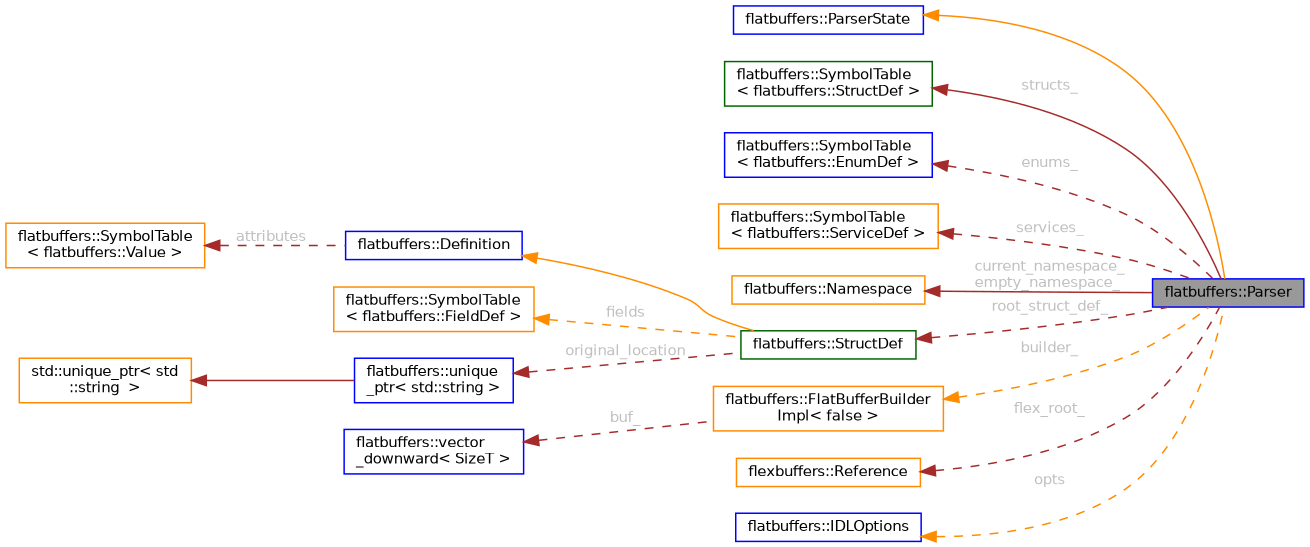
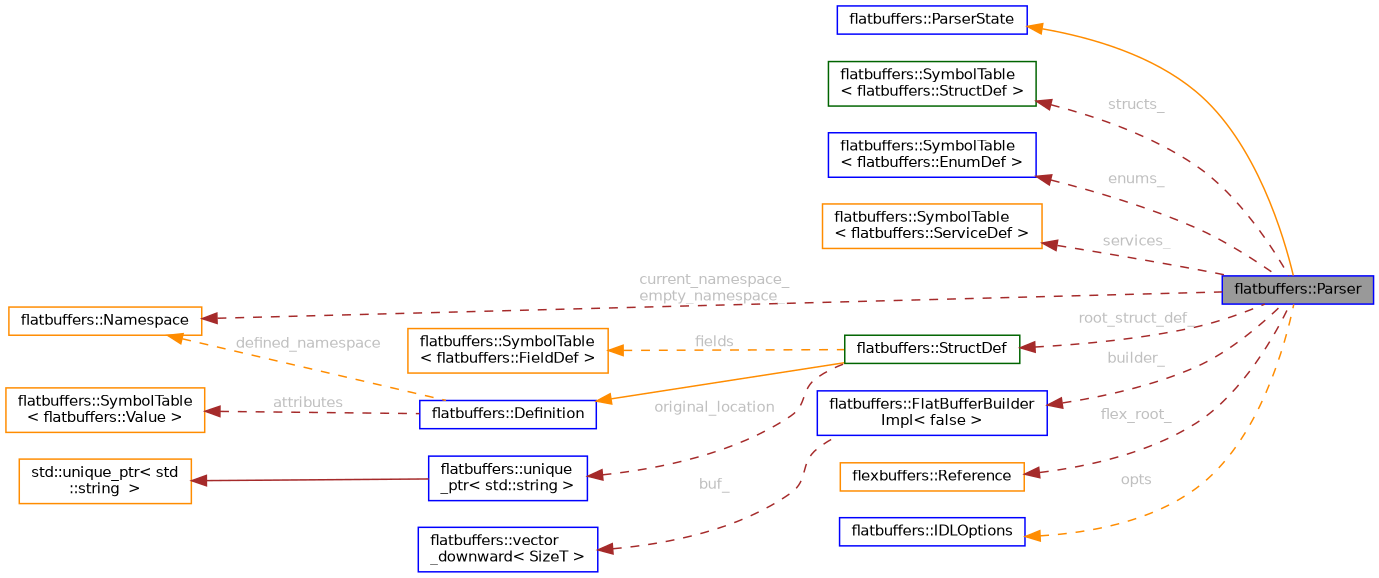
(1114, 142) -> (1190, 162)
(1046, 292) -> (720, 305)
(1090, 369) -> (1181, 373)
none -> (314, 370)
(828, 409) -> (932, 413)
